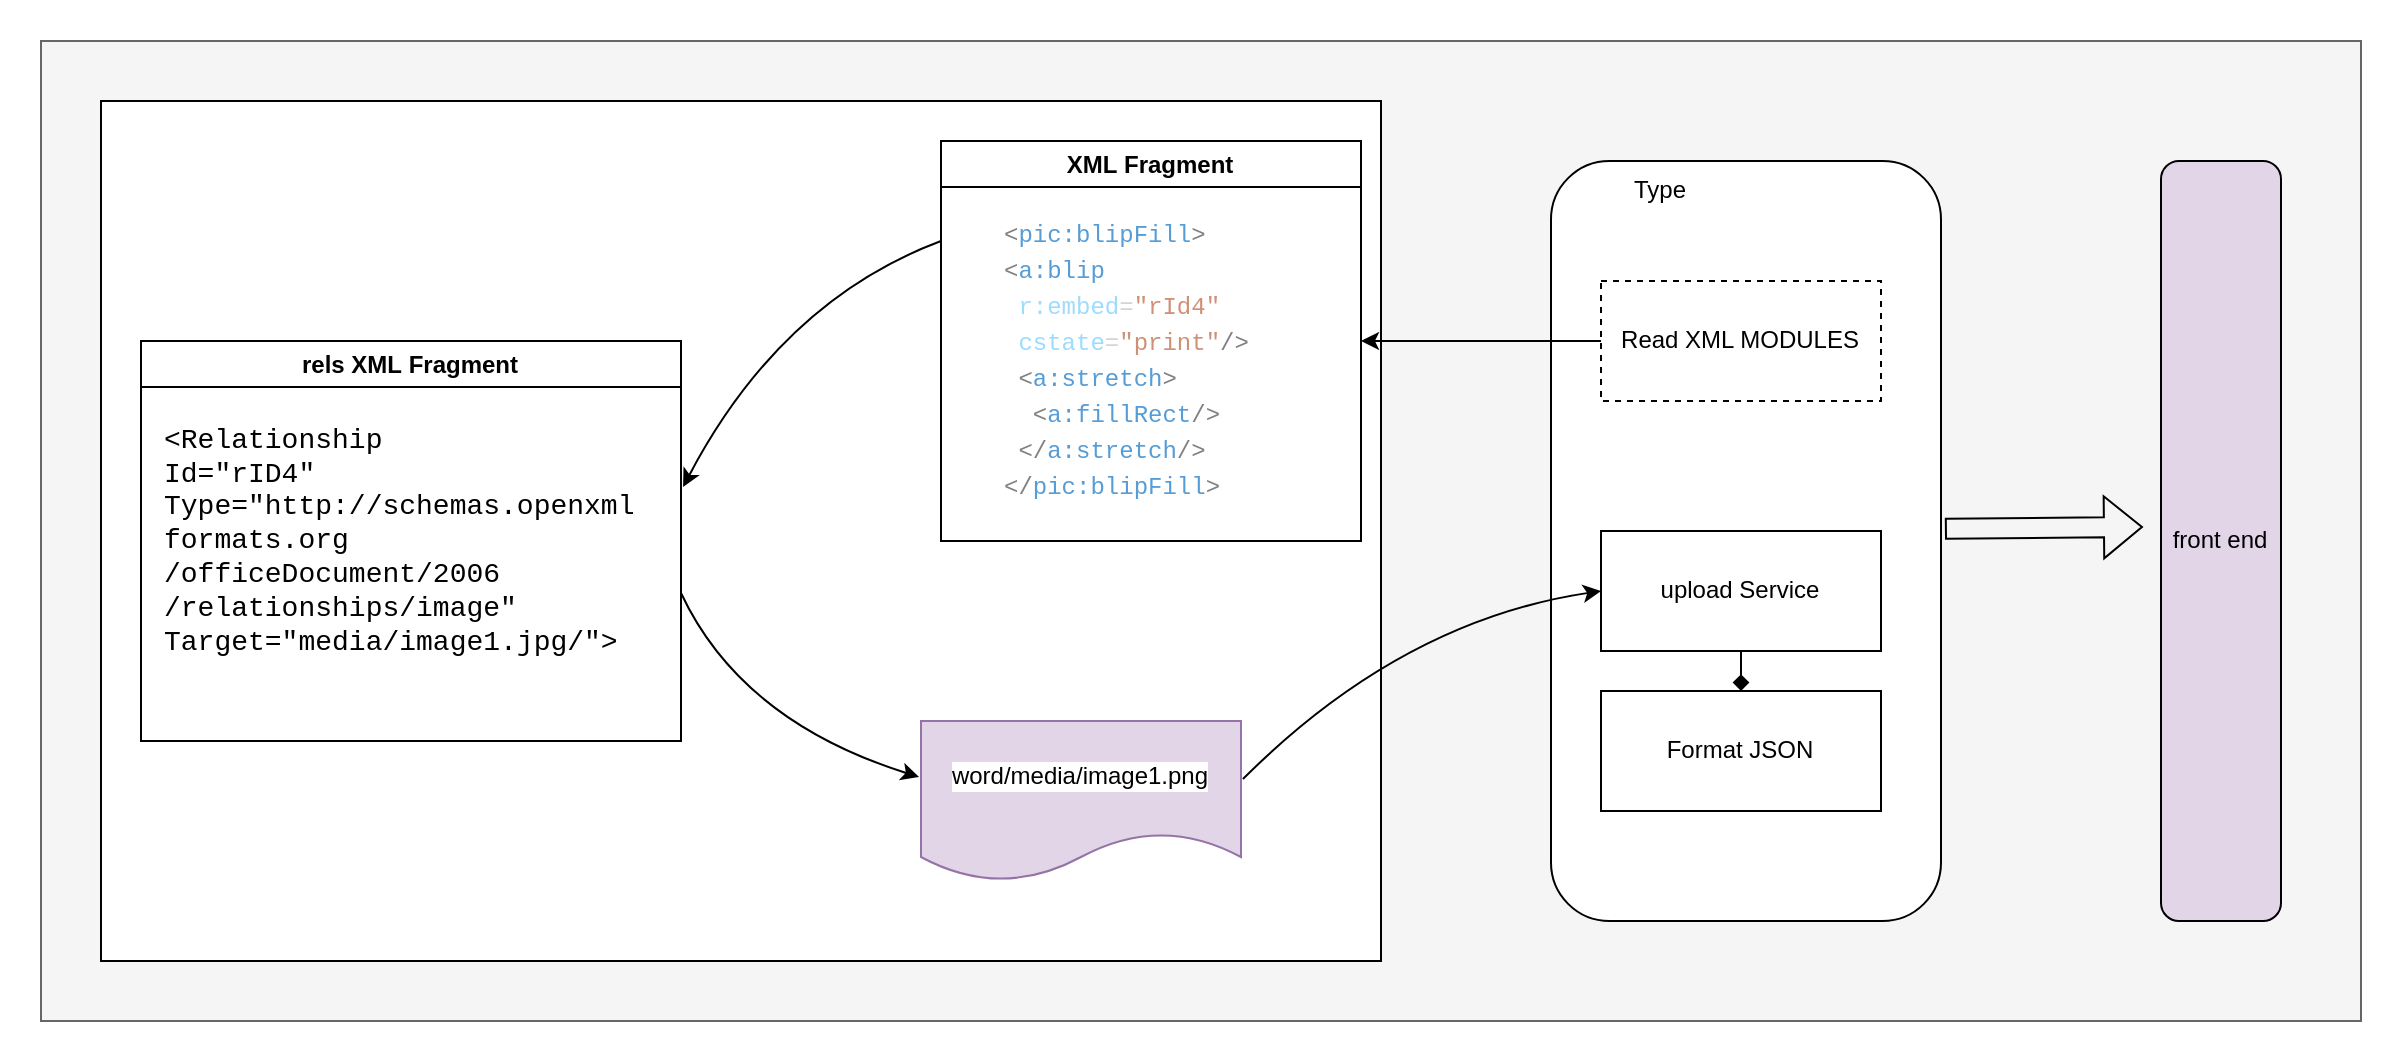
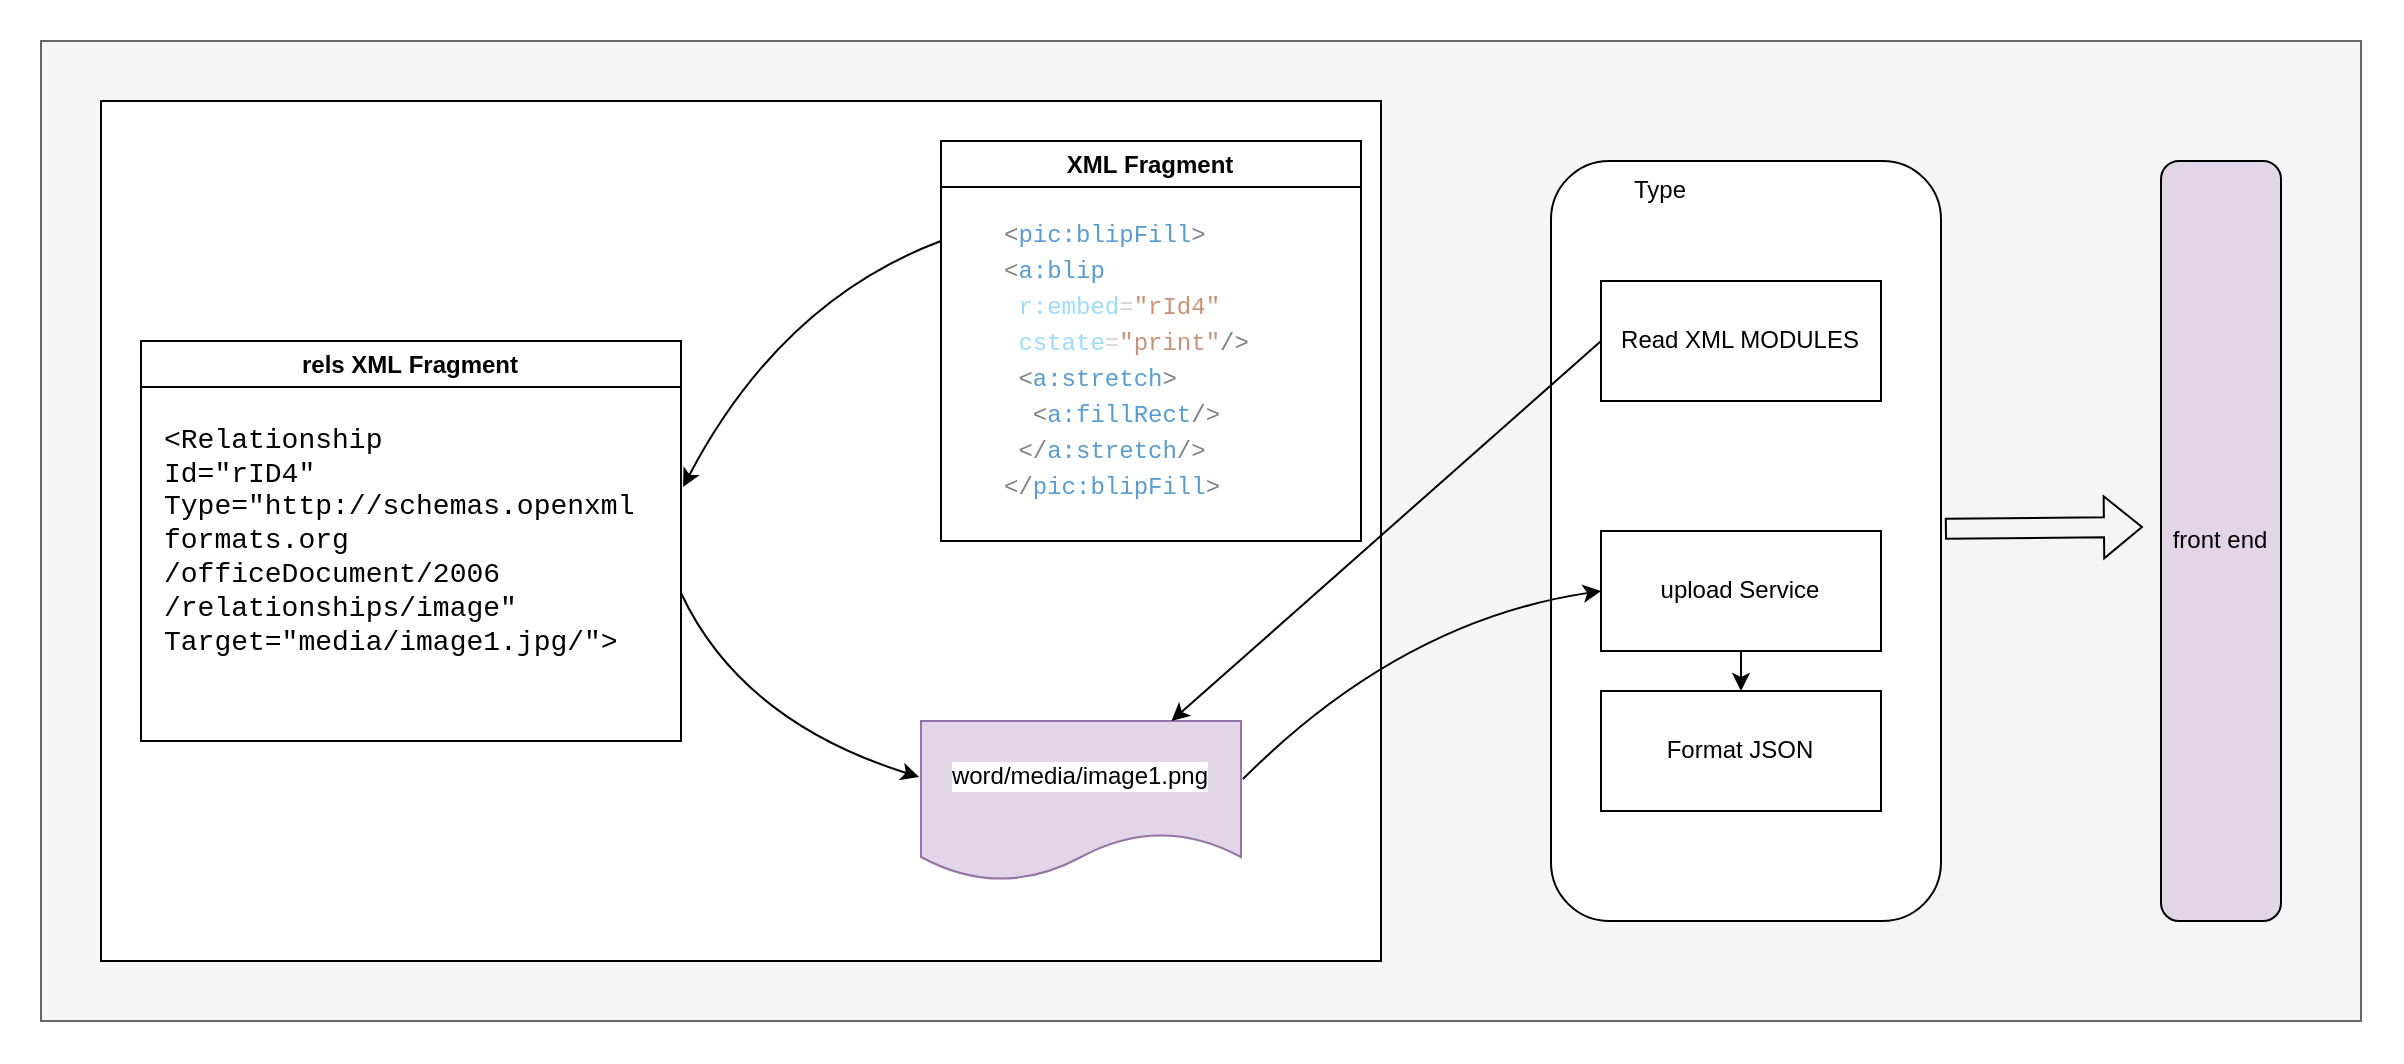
(1488, 341) -> (1391, 527)
(1741, 341) -> (1741, 341)
(1741, 675) -> (1741, 676)
